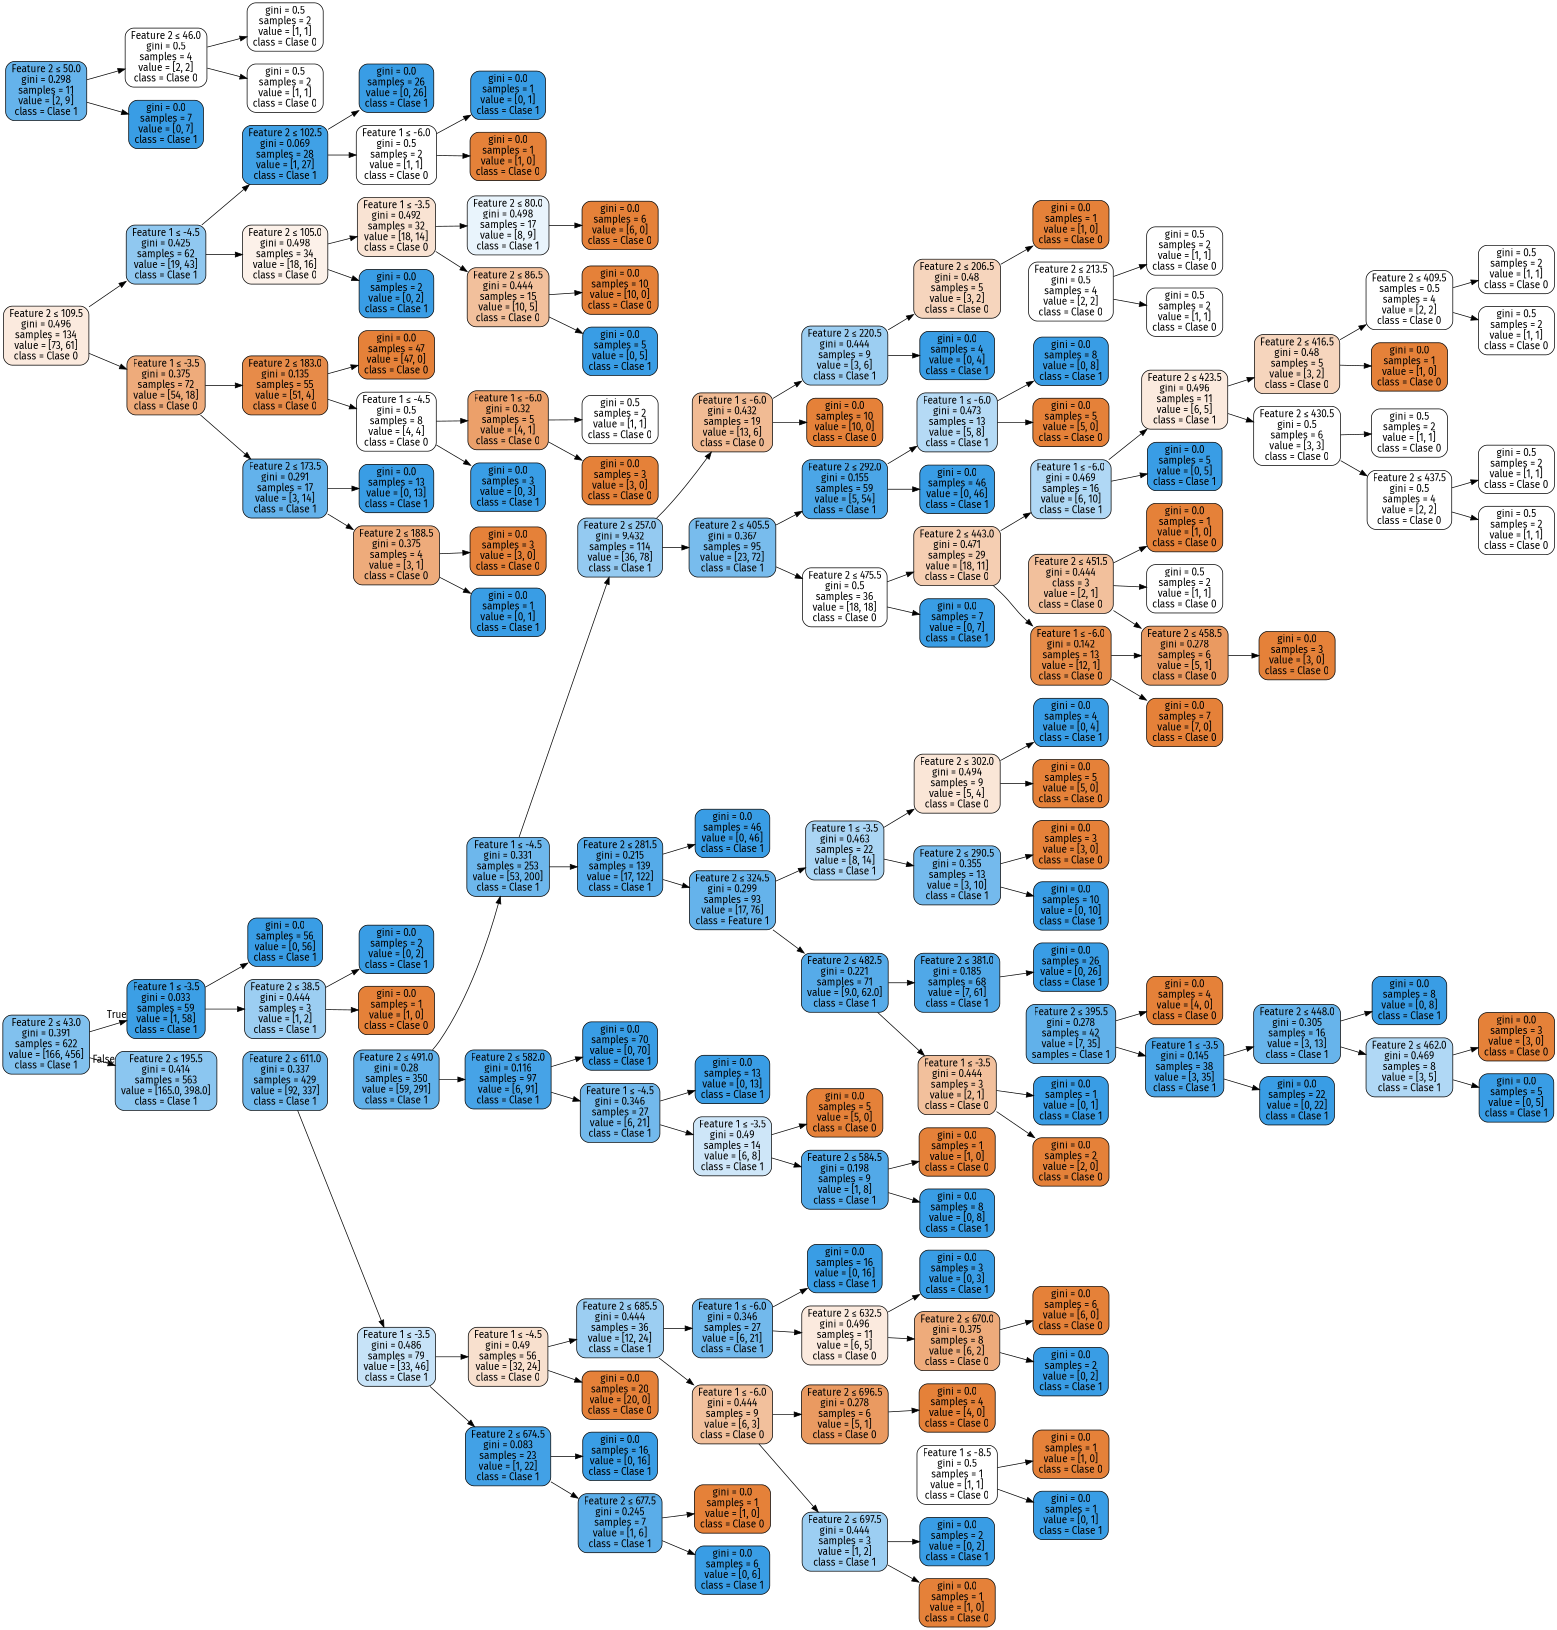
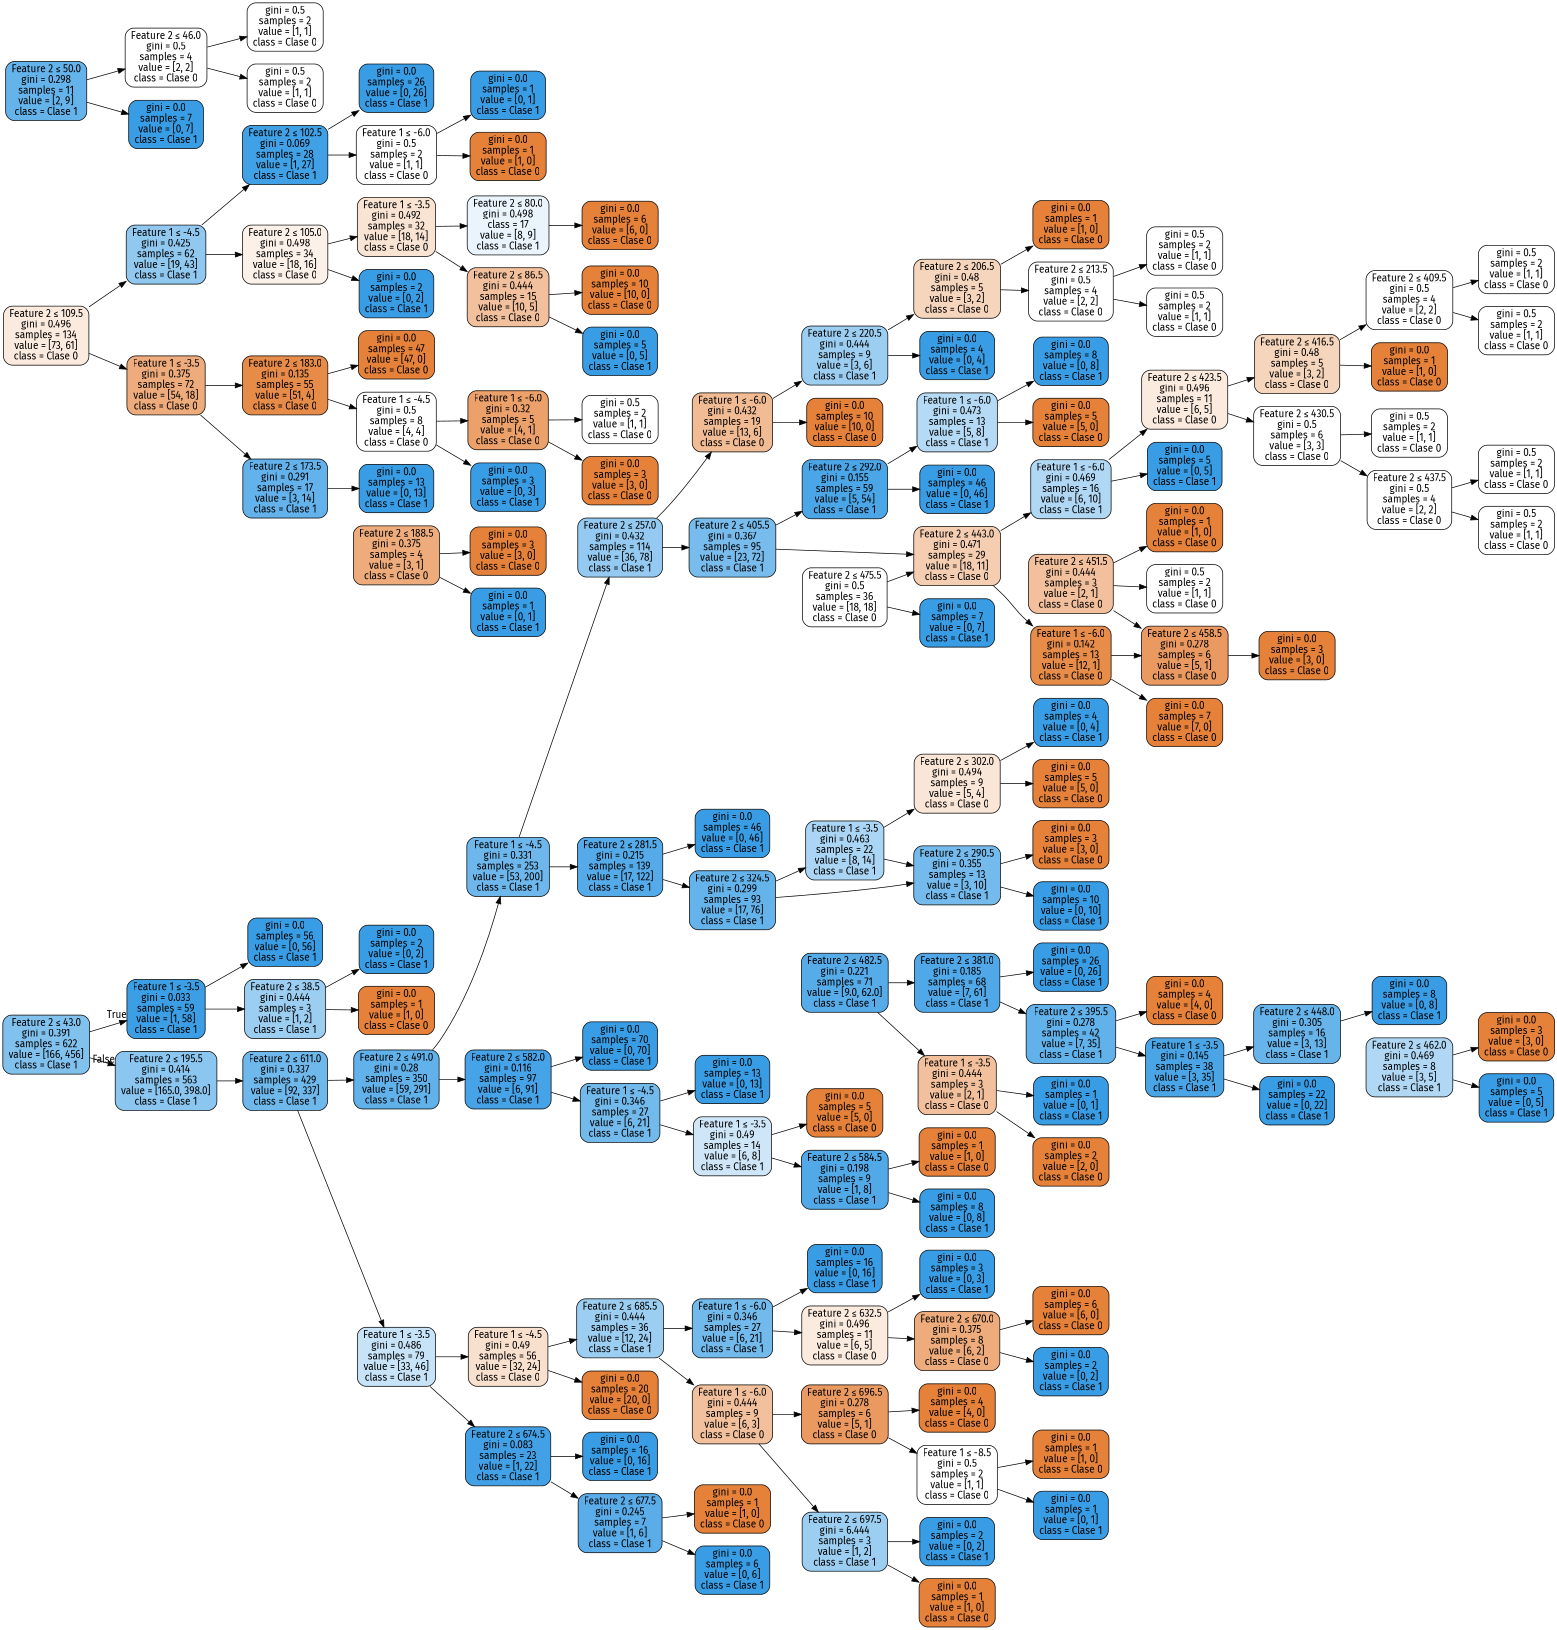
(508, 225) -> (508, 225)
(1409, 289) -> (1409, 289)
none -> (1011, 290)
(1185, 421) -> (1185, 421)
(337, 520) -> none
(620, 537) -> (620, 537)
(786, 571) -> (841, 552)
(1071, 583) -> (1071, 583)
(732, 921) -> (732, 921)
(786, 939) -> (841, 892)
none -> (1010, 1006)
(1350, 1050) -> none
(1071, 1055) -> (1071, 1055)
none -> (337, 1080)
none -> (226, 1081)
none -> (899, 1444)
(957, 1474) -> (957, 1474)
(845, 1531) -> (845, 1531)
